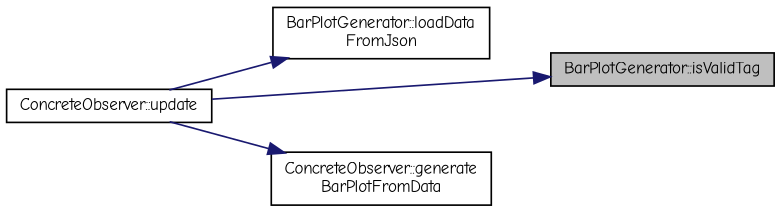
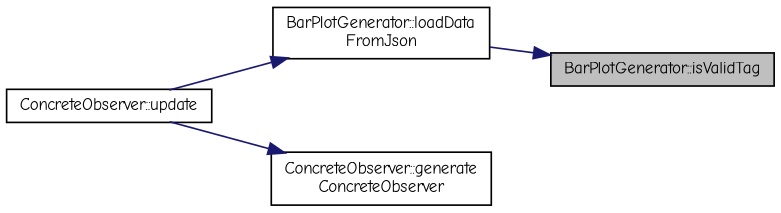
(373, 89) -> (512, 50)
(381, 179) -> (381, 179)
